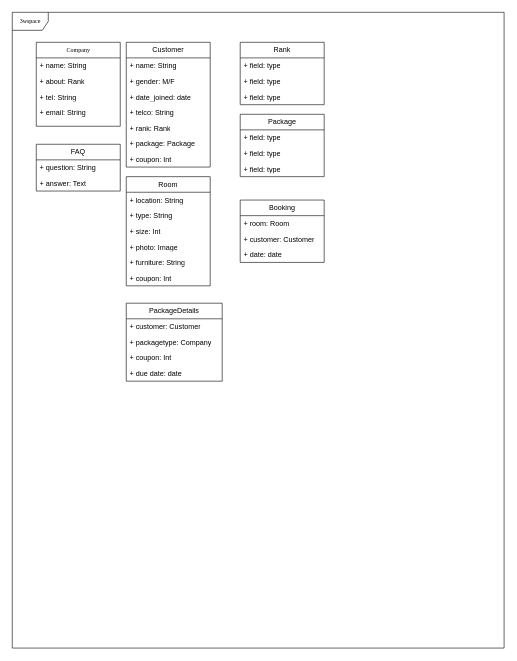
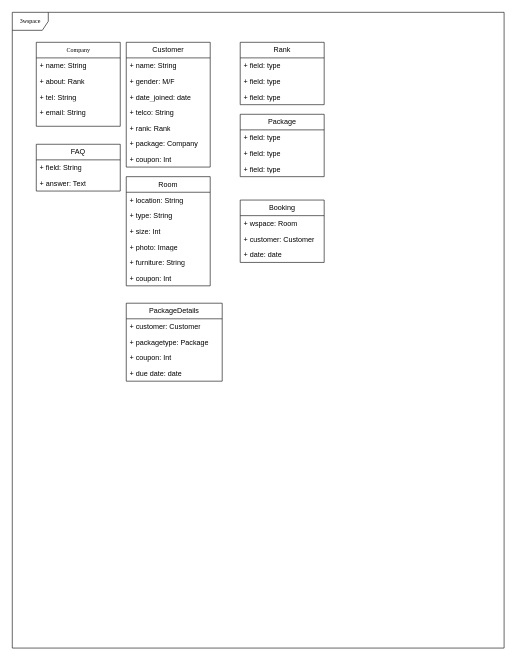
(163, 144) -> (163, 144)
(72, 168) -> (65, 168)
(265, 224) -> (269, 224)
(171, 343) -> (171, 343)
